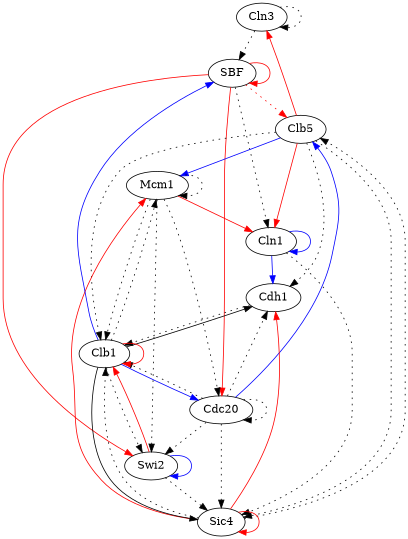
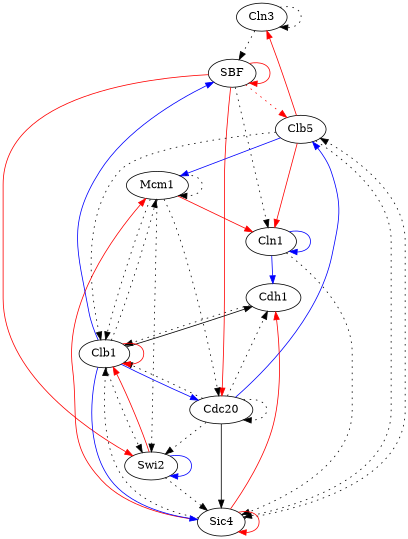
(324, 215) -> none
(221, 462) -> (221, 462)
(104, 468) -> (104, 468)
